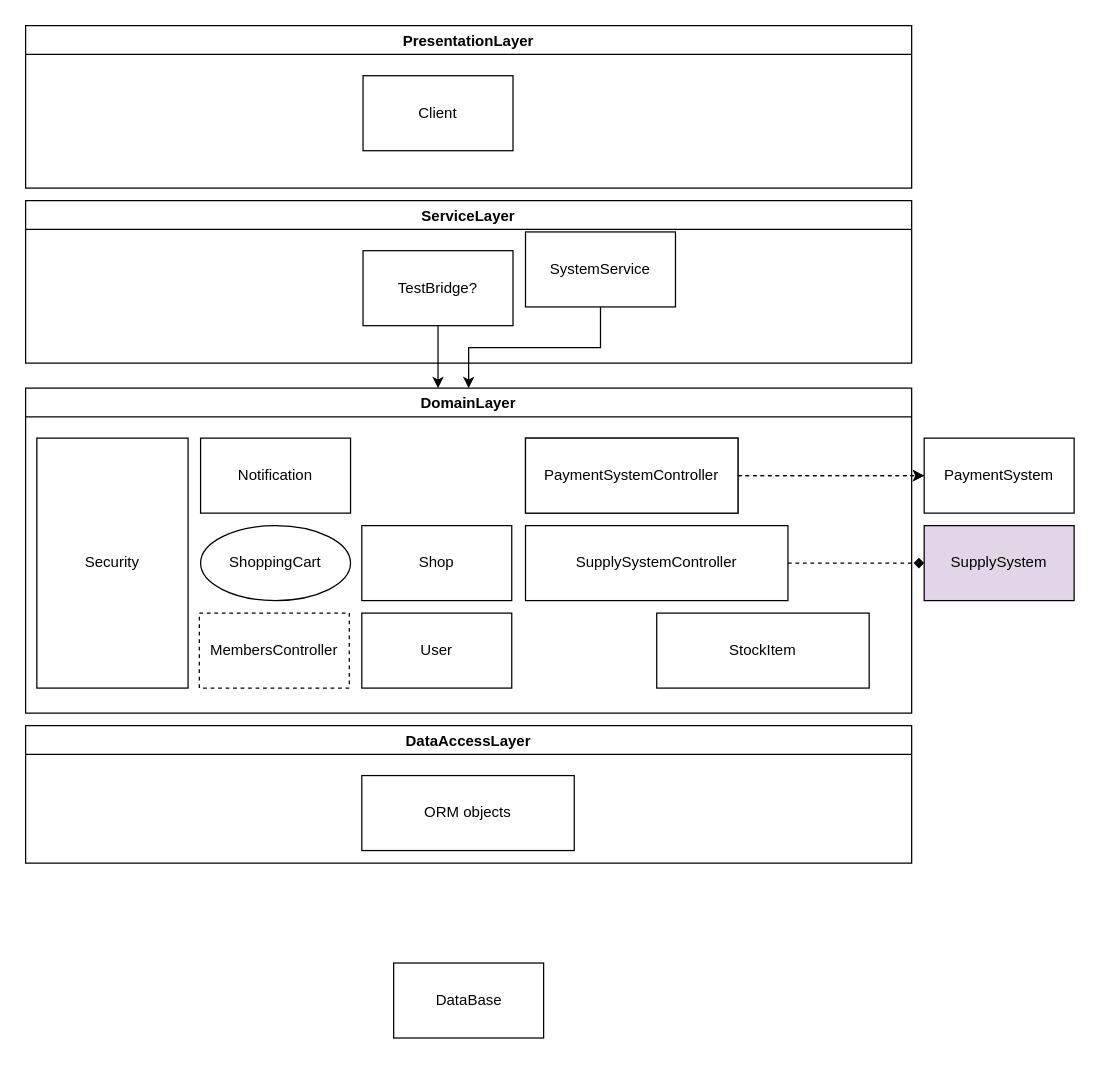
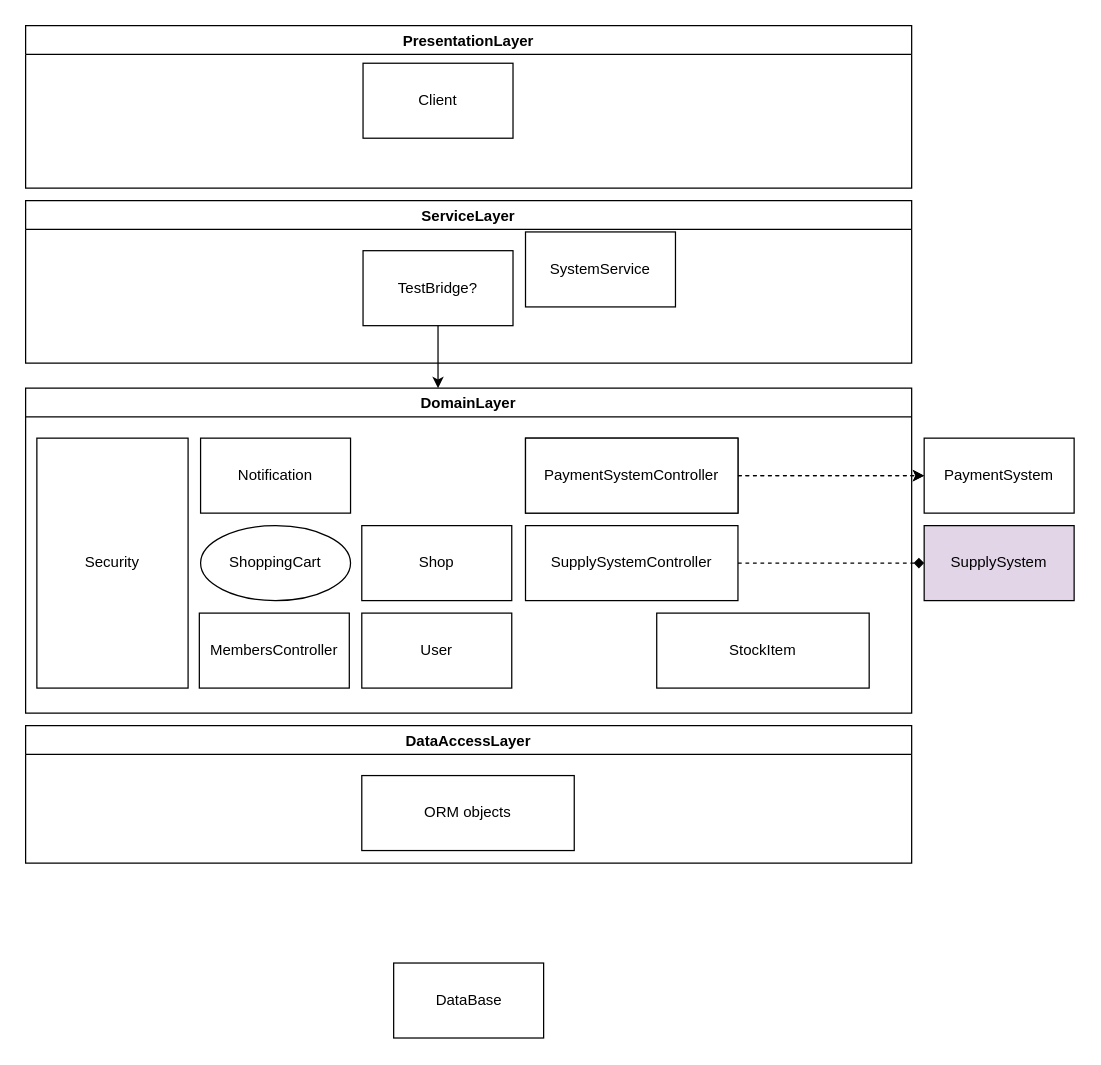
(438, 113) -> (438, 101)
(539, 348) -> none
(657, 563) -> (632, 563)
(274, 651) -> (274, 651)
